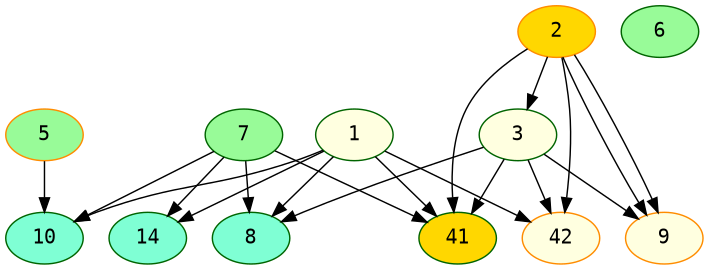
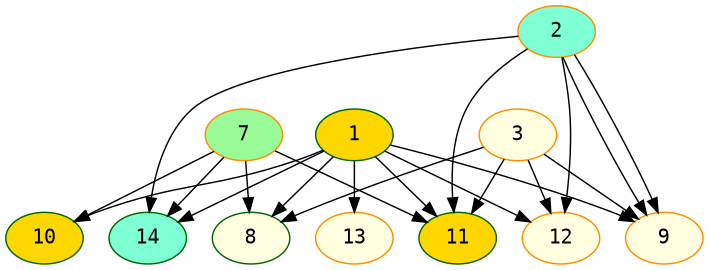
(557, 32) -> (557, 32)
(660, 32) -> none
(540, 76) -> (303, 68)
(44, 135) -> none
(244, 135) -> (244, 135)
(354, 135) -> (354, 135)
(518, 135) -> (518, 135)
none -> (507, 177)
(44, 238) -> (44, 238)
(251, 238) -> (251, 238)
none -> (354, 238)
(458, 238) -> (458, 238)
(561, 238) -> (561, 238)
